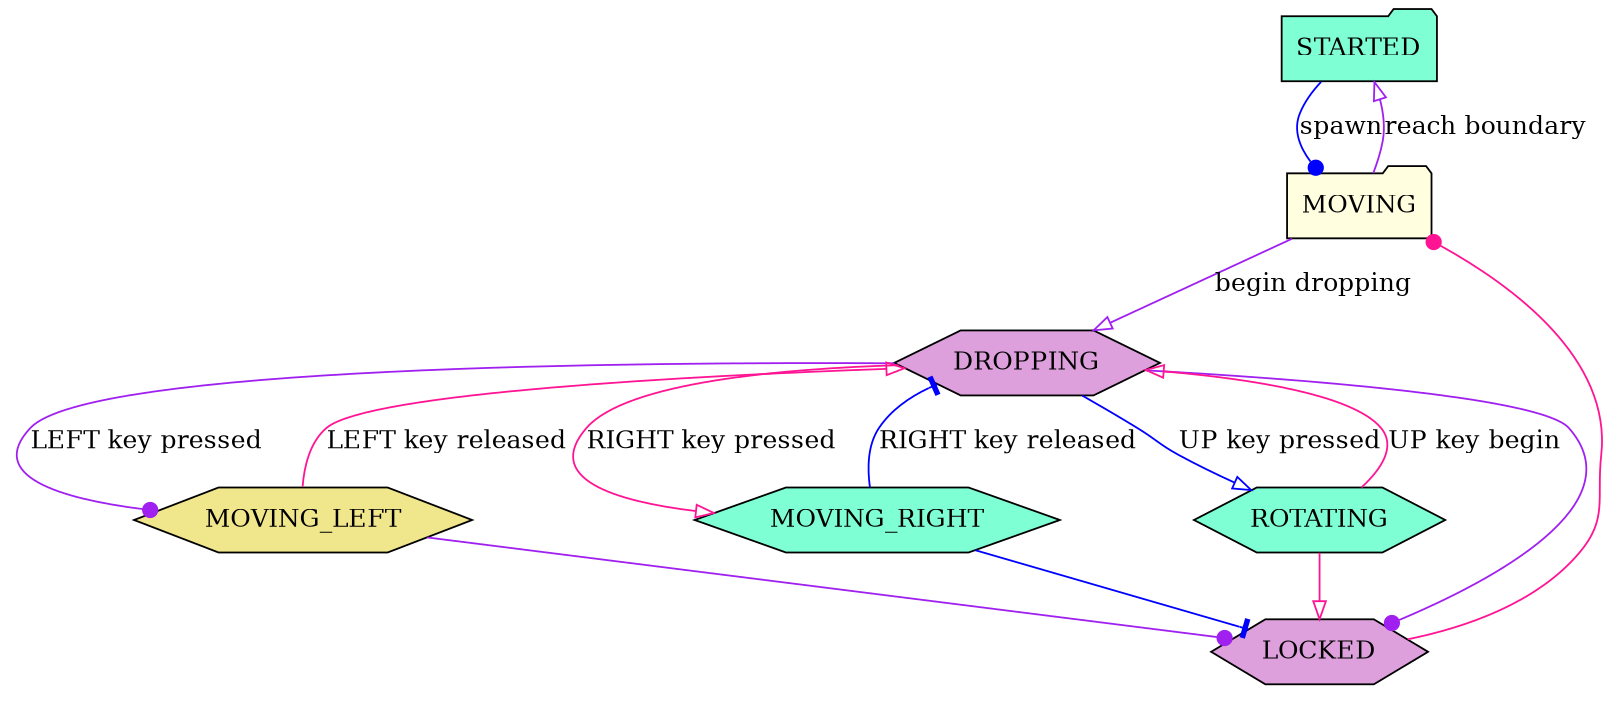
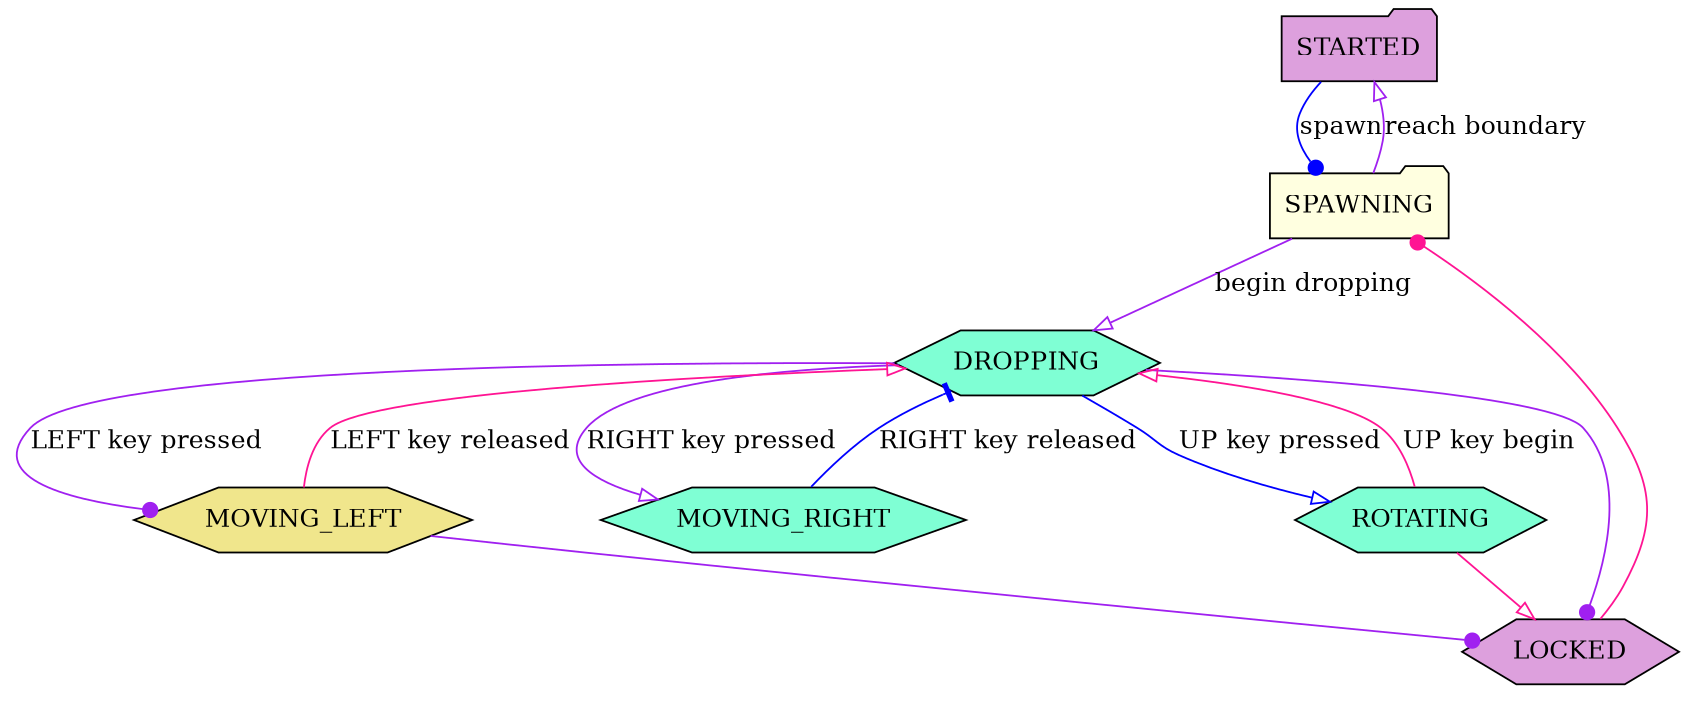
(1359, 49) -> (1359, 49)
(1359, 206) -> (1359, 206)
(1027, 363) -> (1027, 363)
(652, 395) -> (664, 391)
(1108, 589) -> none
